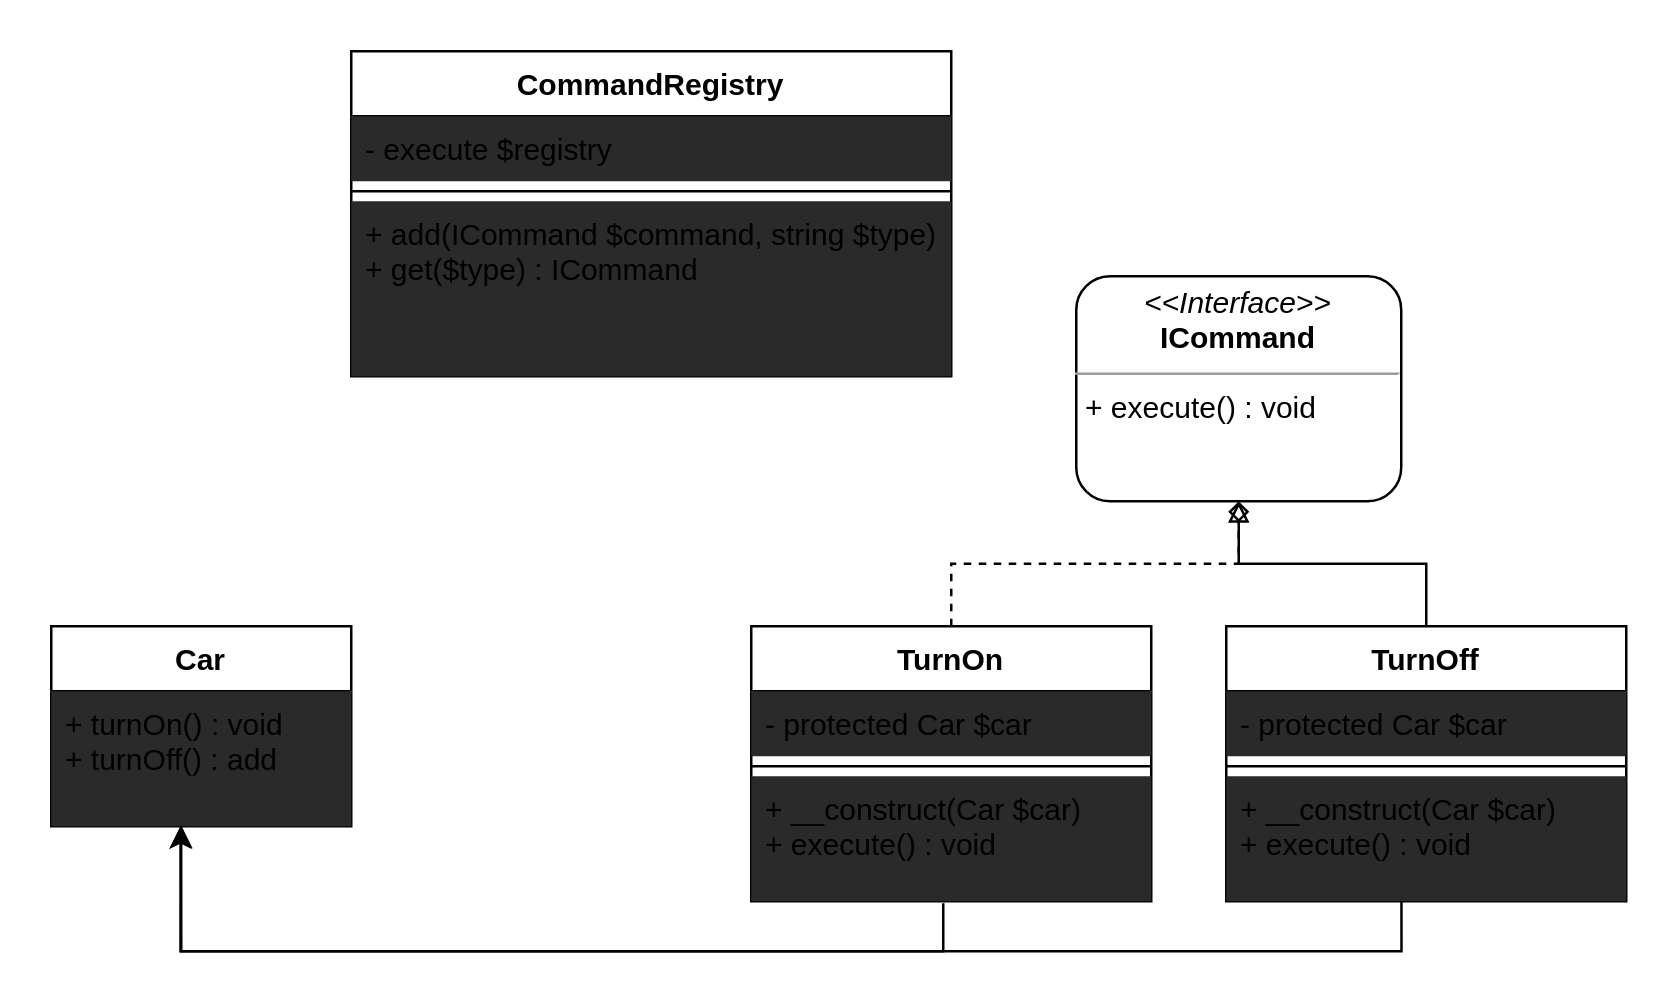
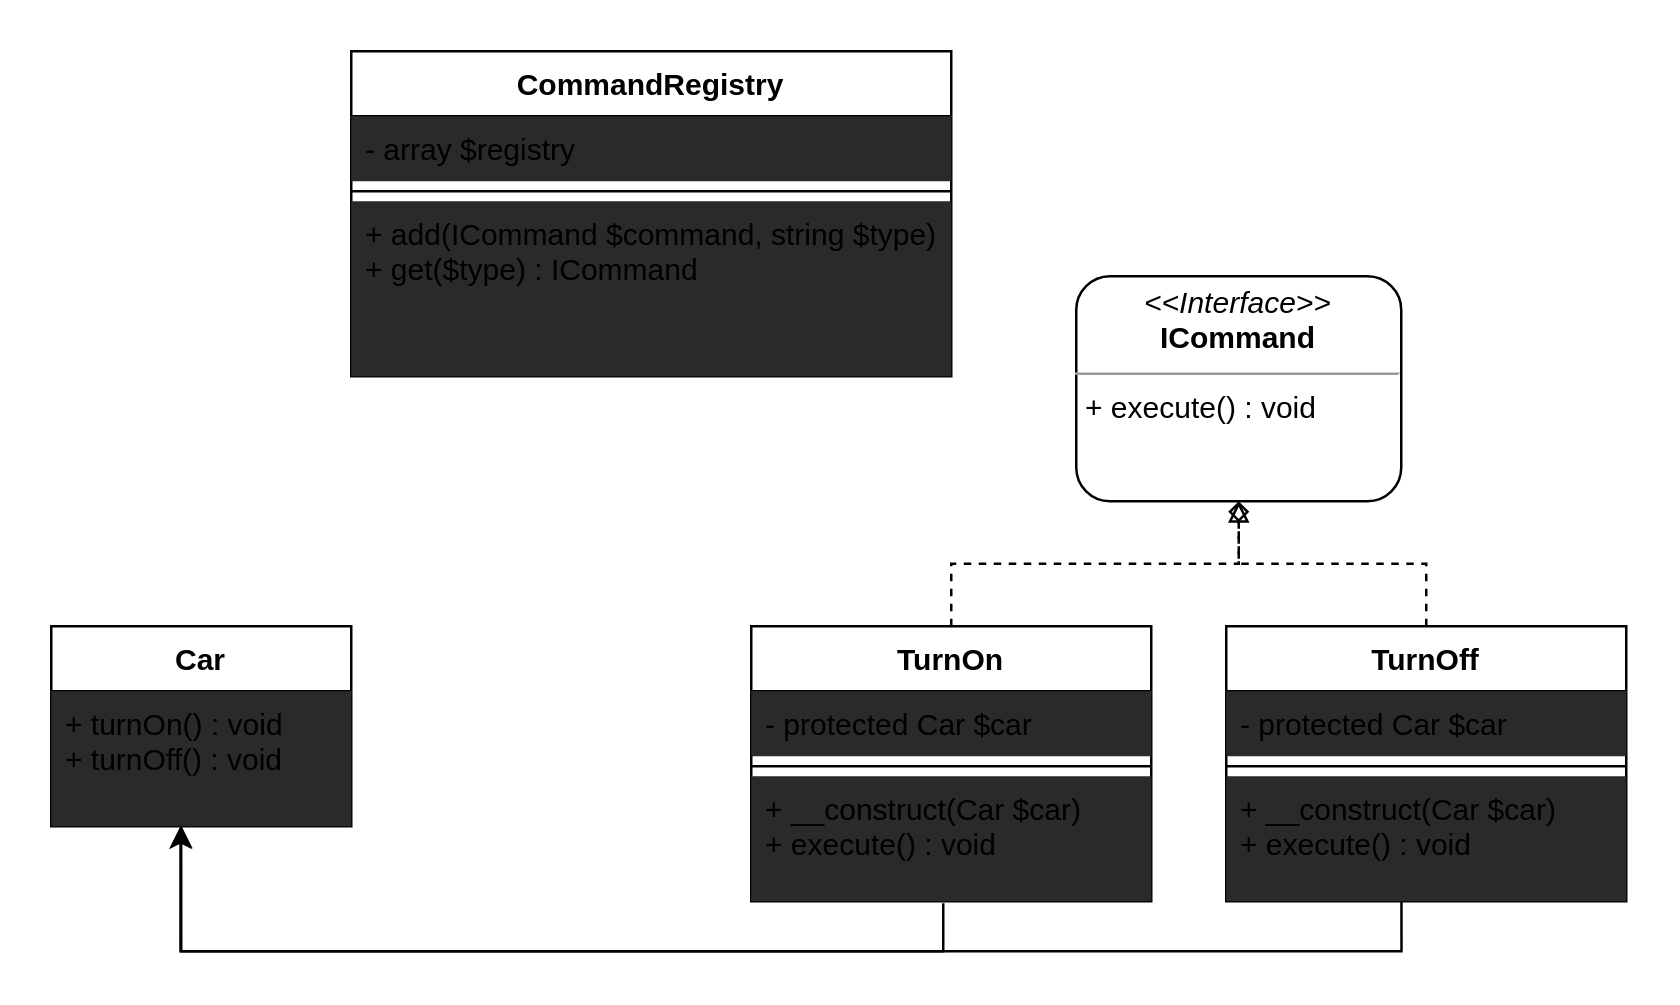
(513, 150) -> (496, 150)
(1361, 564) -> (1361, 564)
(188, 725) -> (188, 725)
